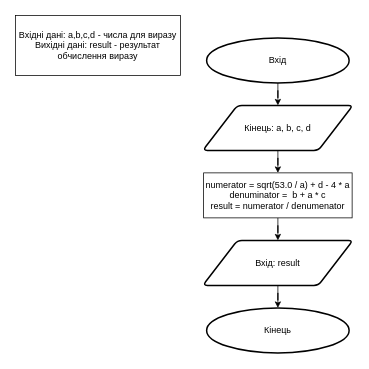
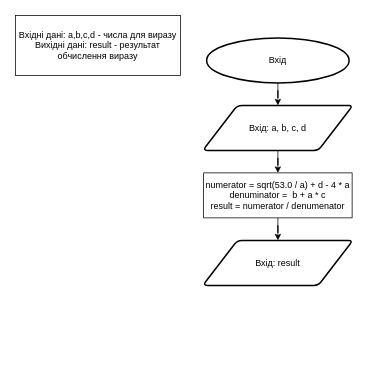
(278, 128) -> (278, 128)
(278, 297) -> none
(278, 330) -> none
